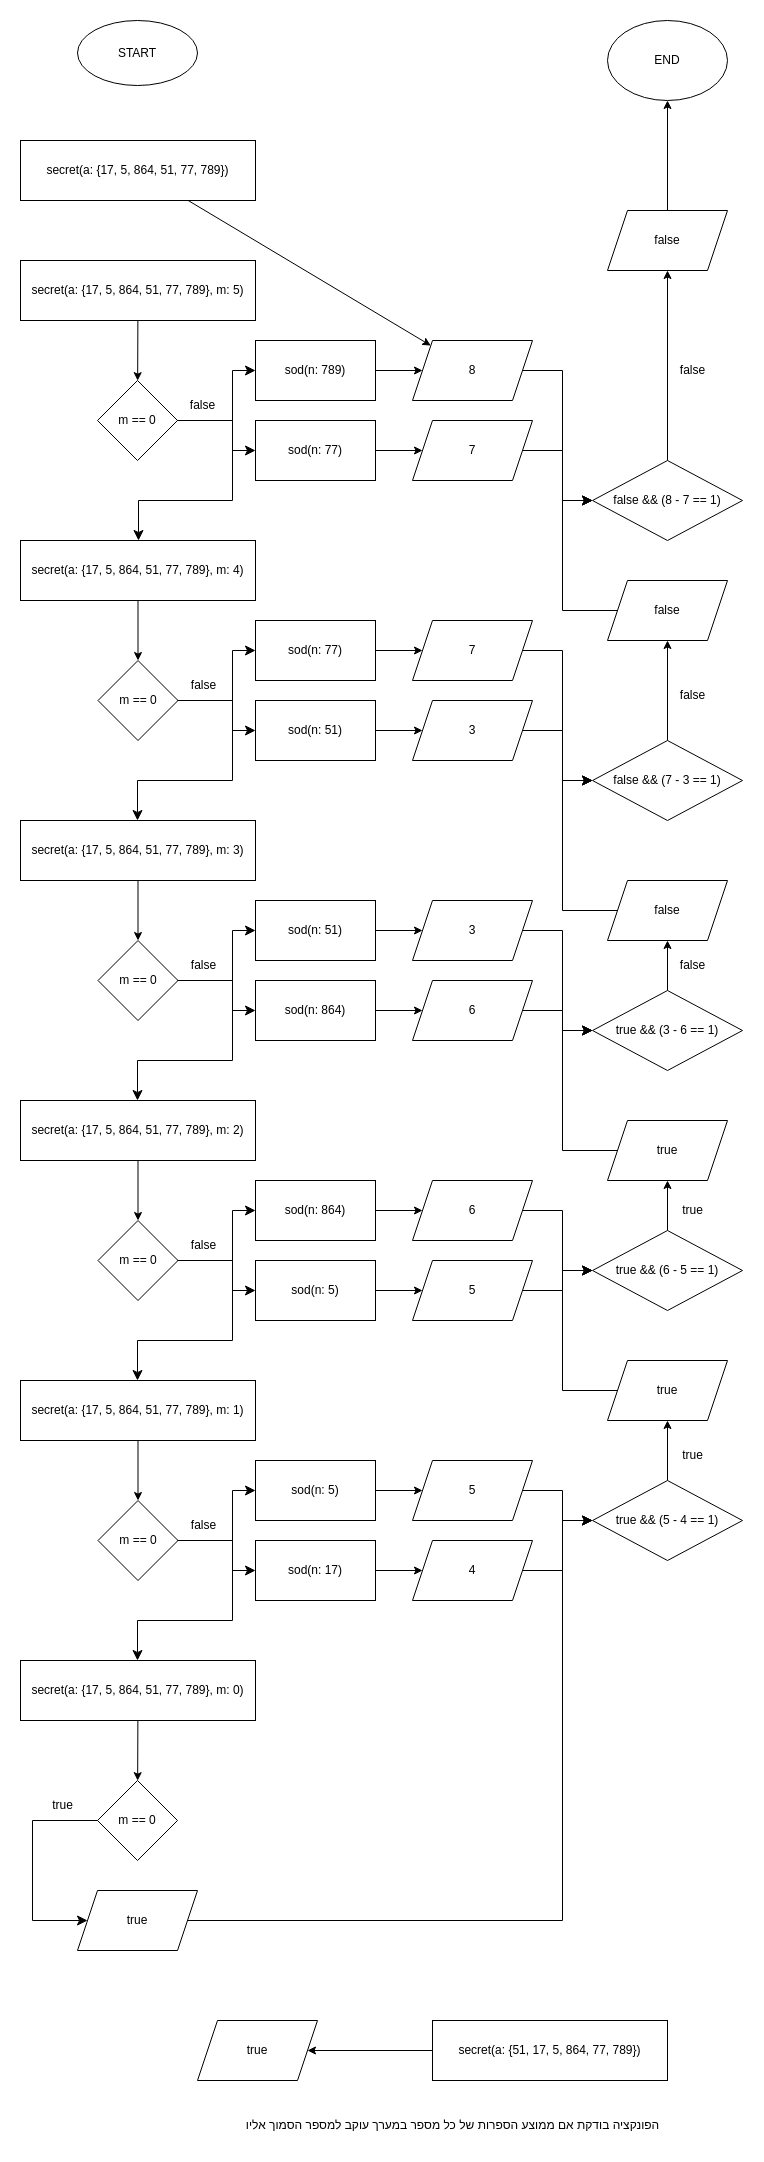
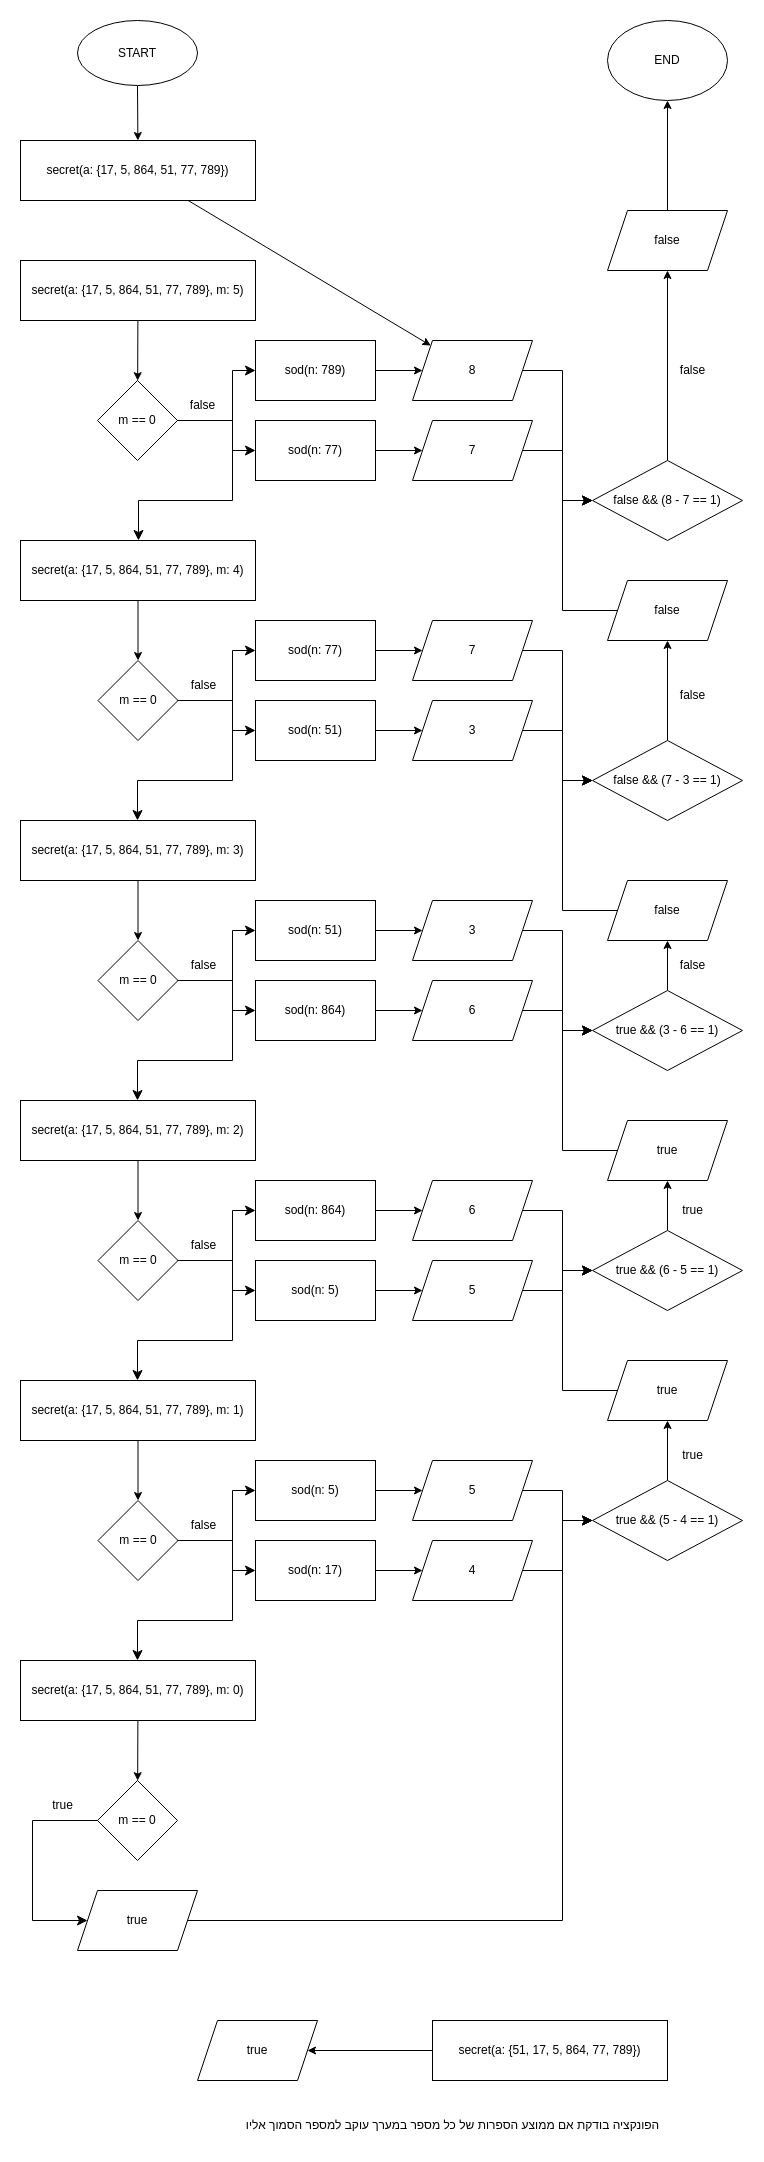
none -> (138, 110)
